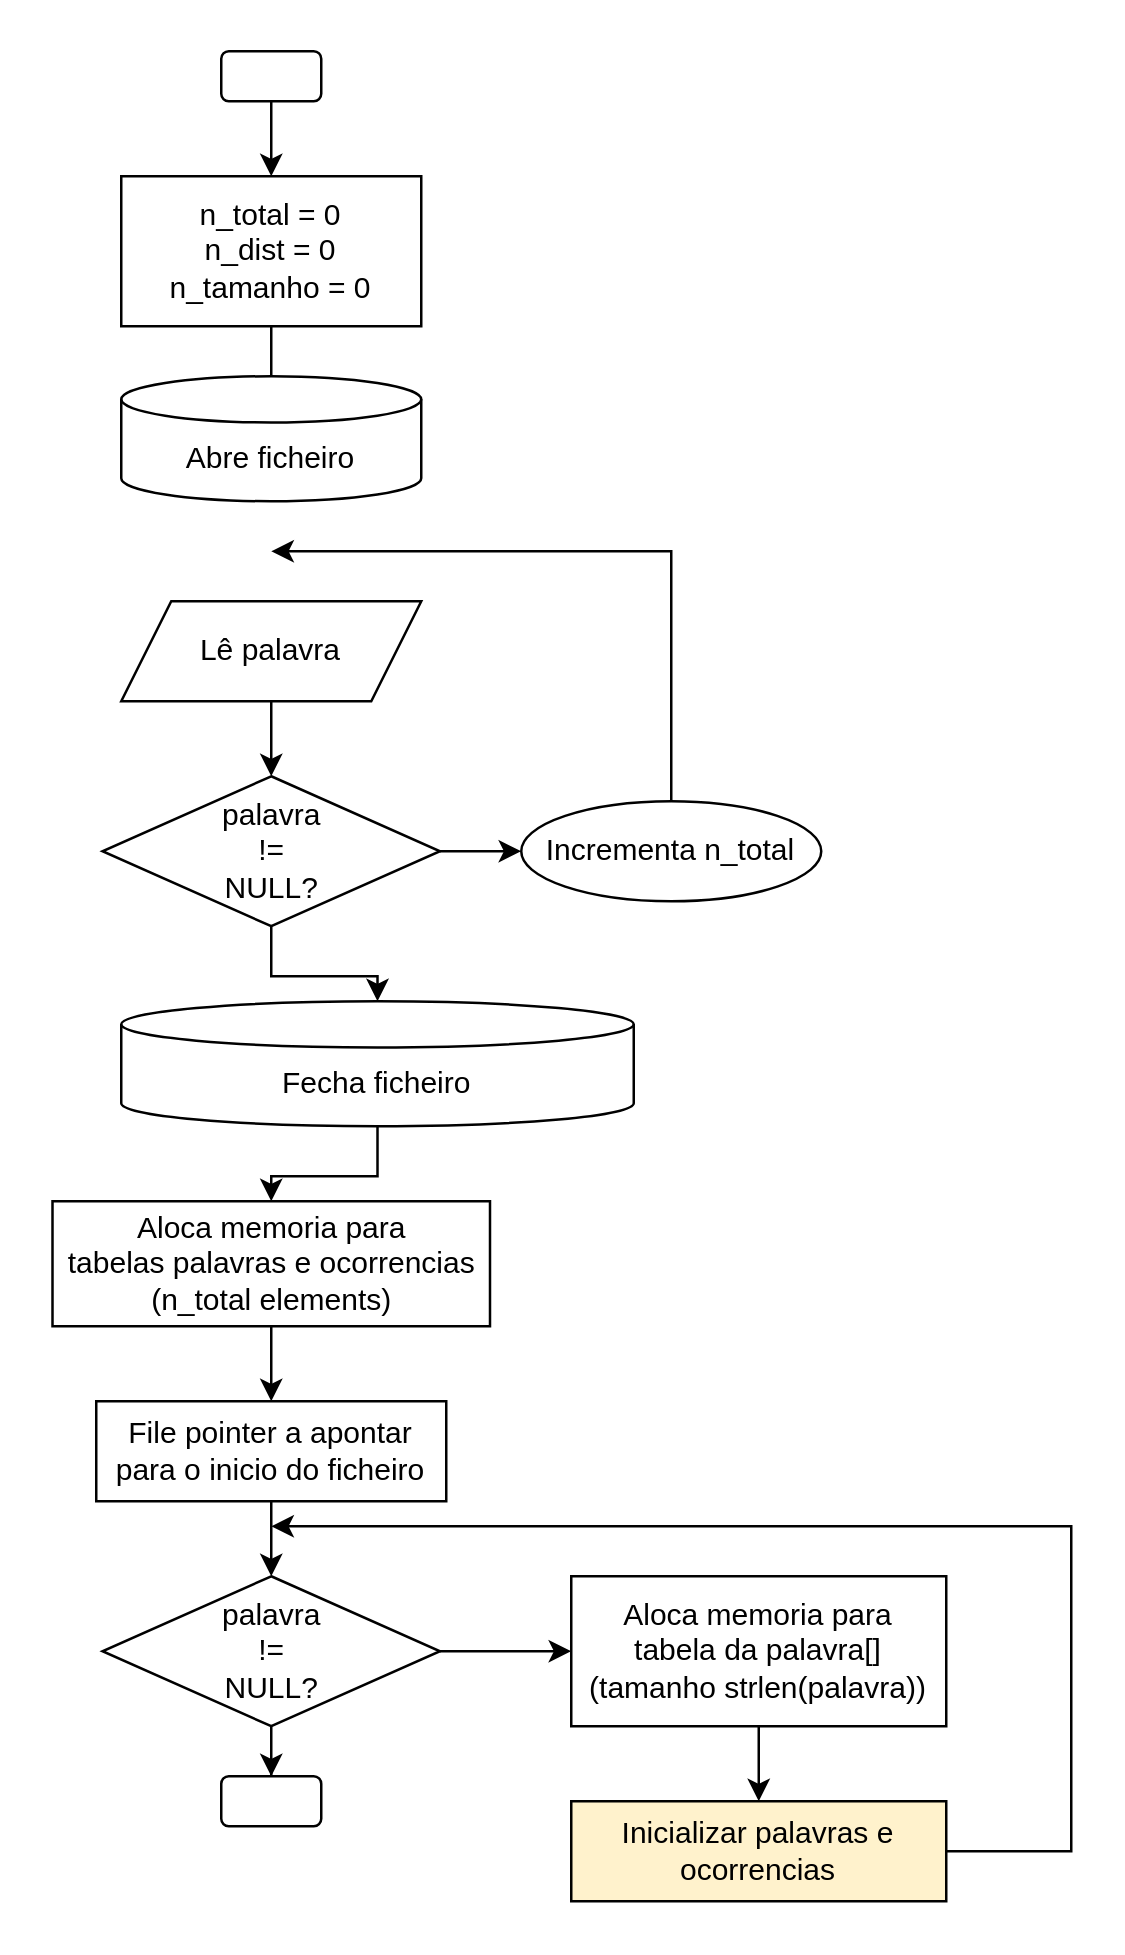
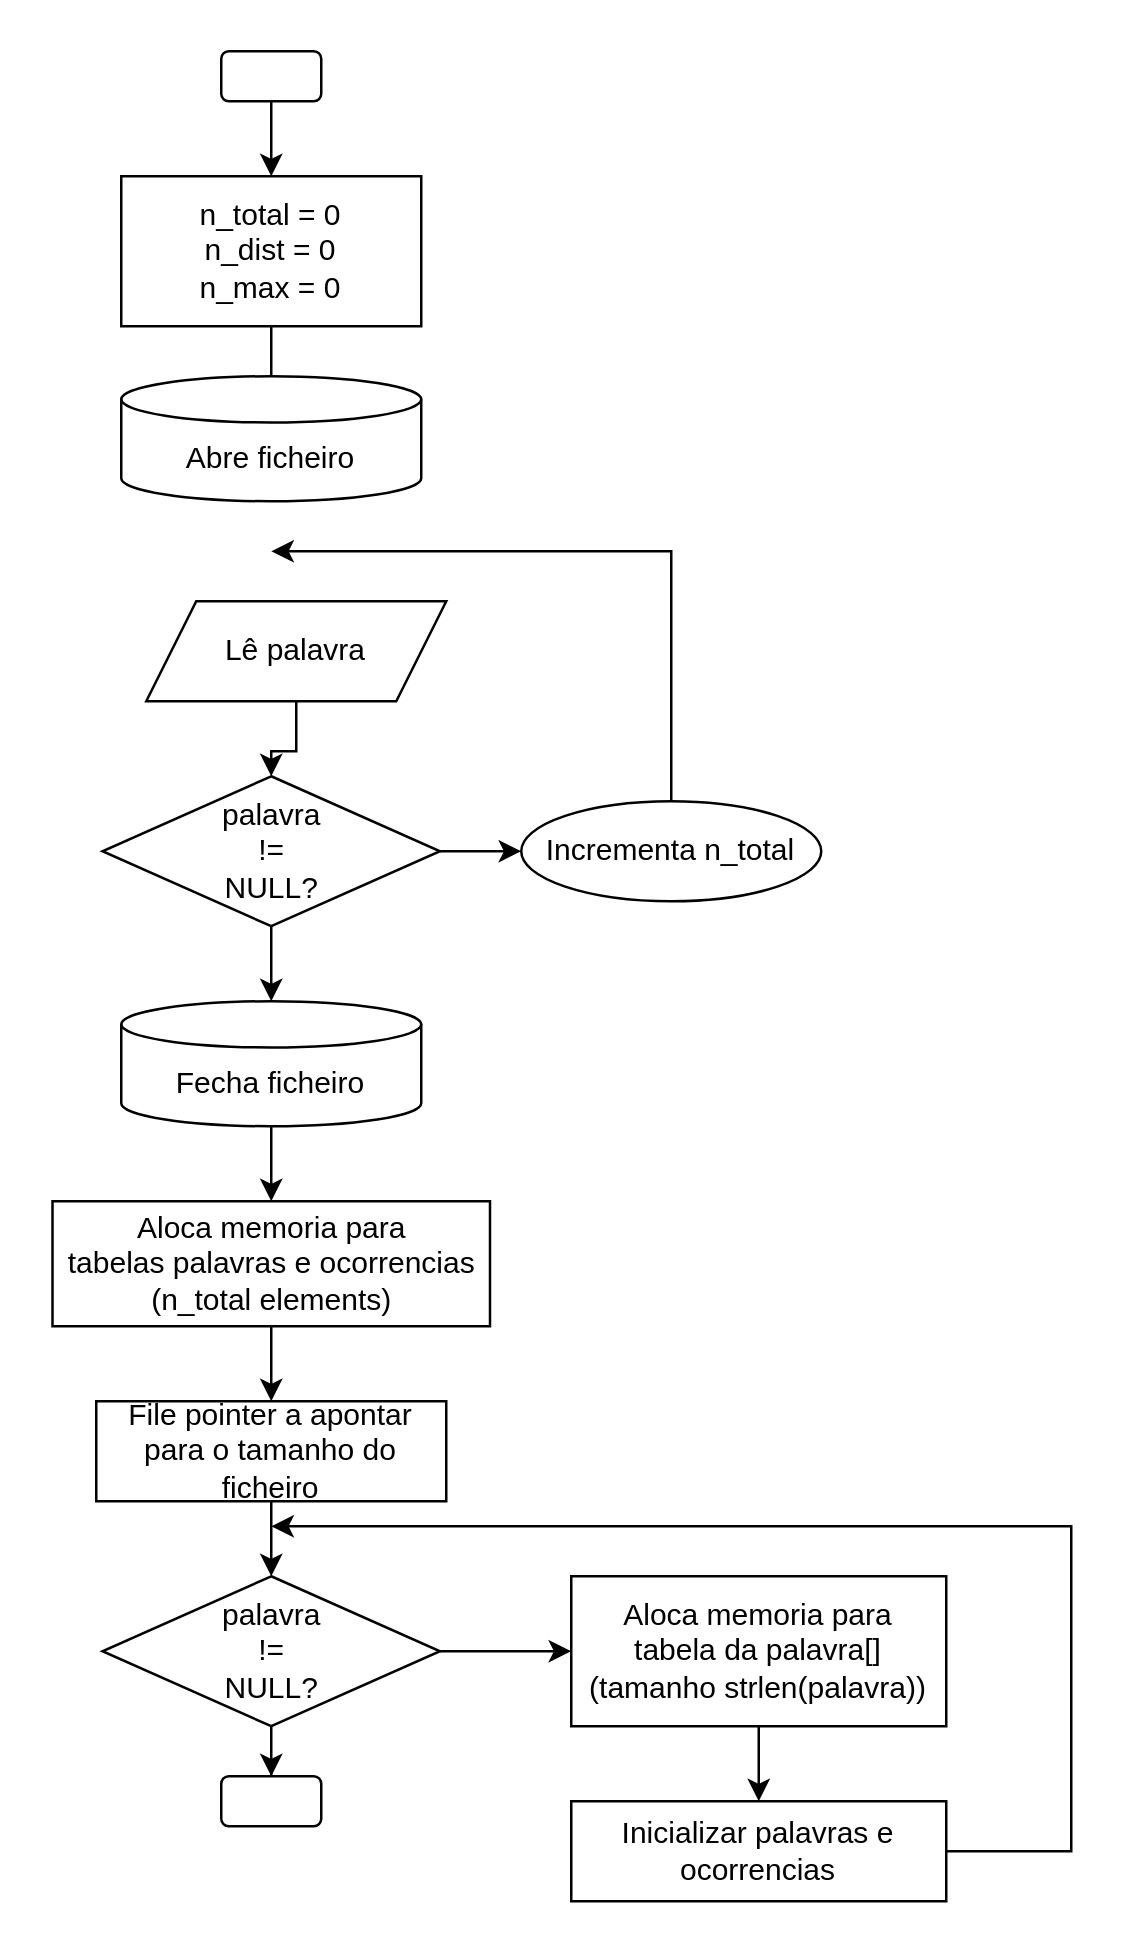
(271, 251) -> (271, 251)
(271, 651) -> (296, 651)
(378, 1064) -> (271, 1064)
(271, 1451) -> (271, 1451)
(759, 1851) -> (759, 1851)
